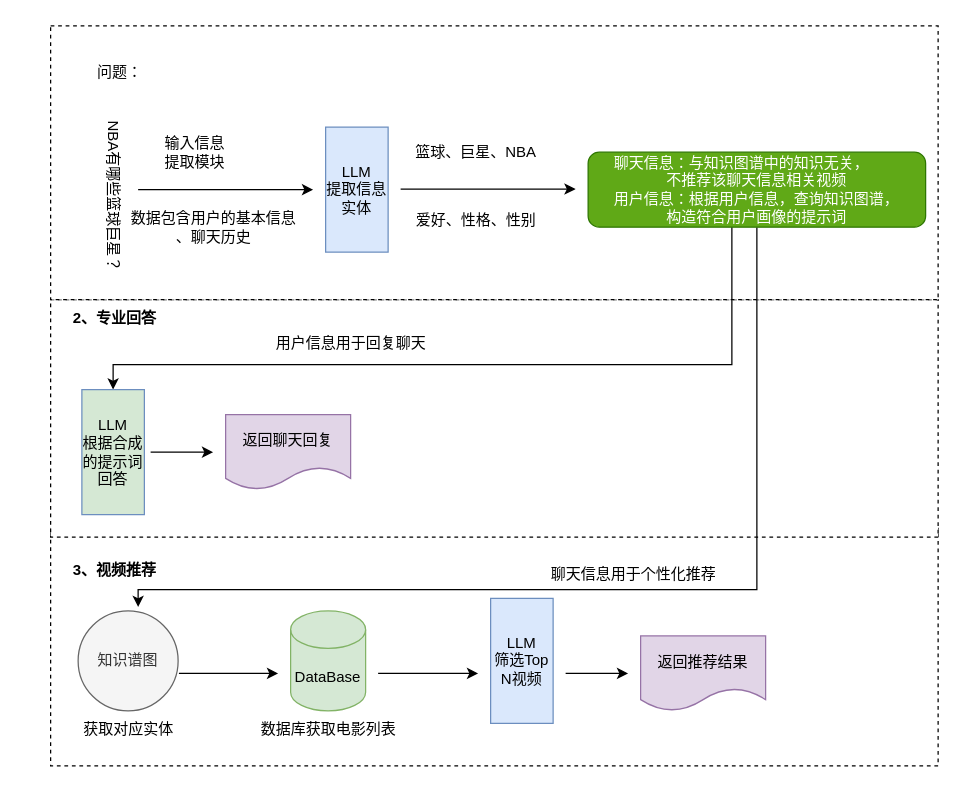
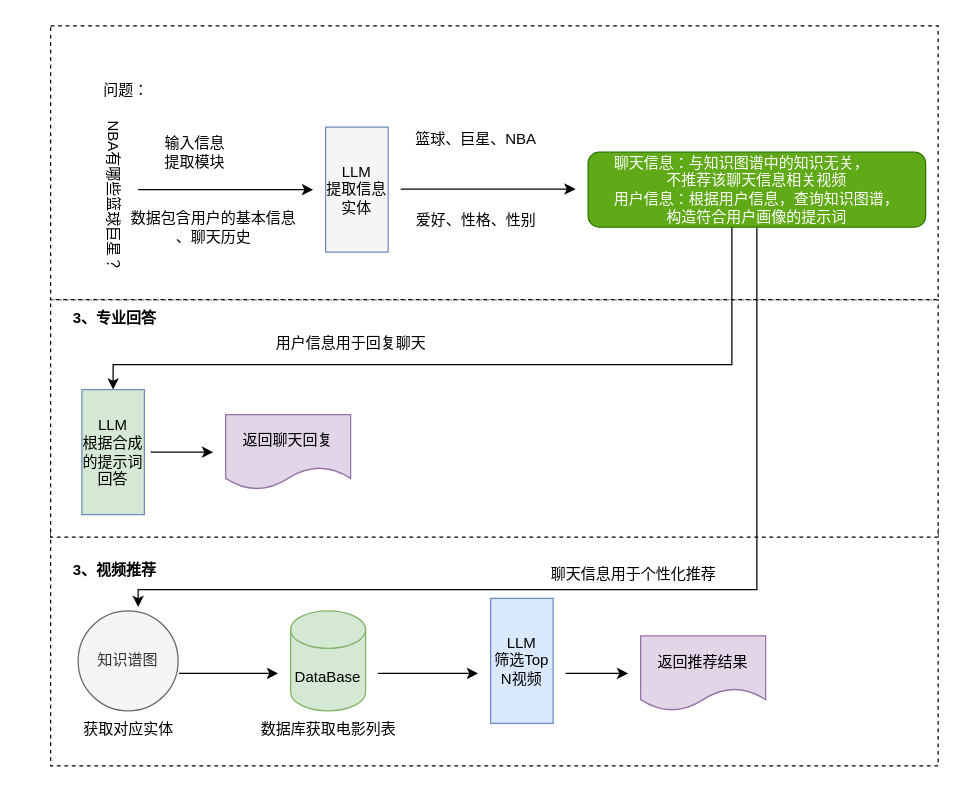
(119, 81) -> (126, 99)
(476, 152) -> (476, 139)
(357, 189) -> (357, 189)
(115, 318) -> (115, 318)
